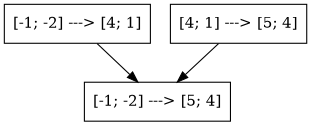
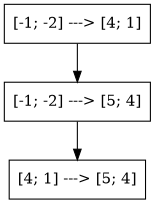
(202, 59) -> (77, 135)
